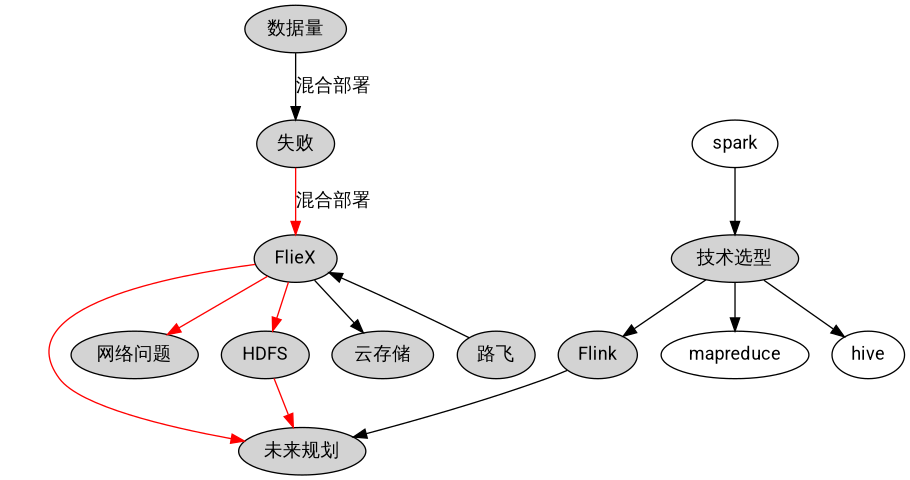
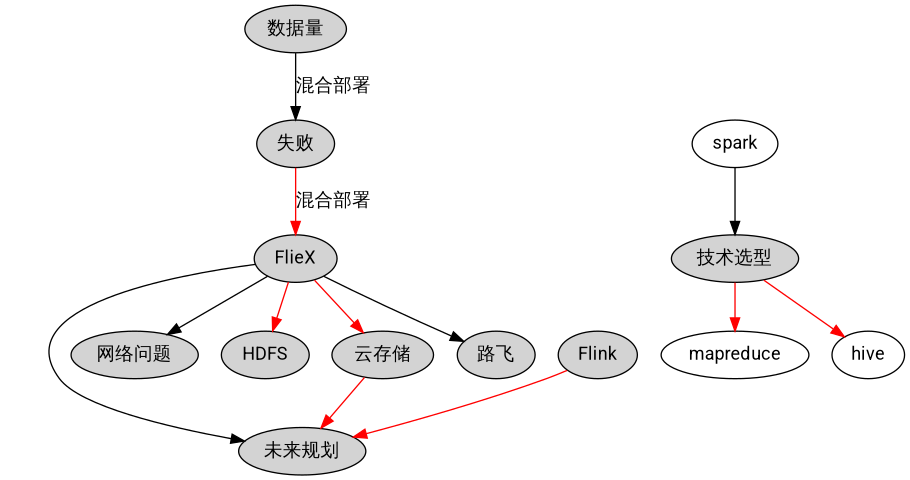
(735, 300) -> (735, 300)
(223, 302) -> (223, 302)
(334, 302) -> (334, 302)
(670, 304) -> none
(798, 305) -> (798, 305)
(406, 307) -> (387, 307)
(53, 341) -> (53, 341)
(281, 397) -> (347, 398)
(467, 405) -> (467, 405)
